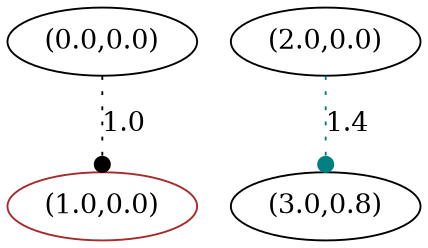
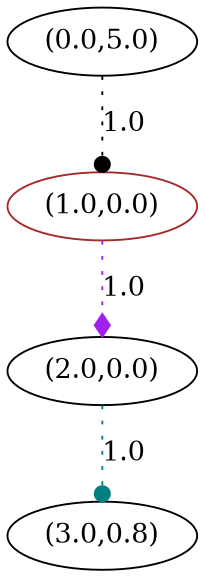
(102, 42) -> (102, 42)
(347, 124) -> (124, 453)
none -> (102, 277)
